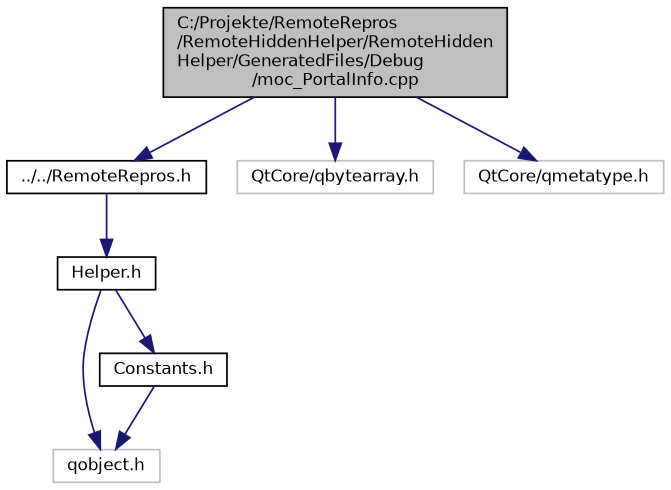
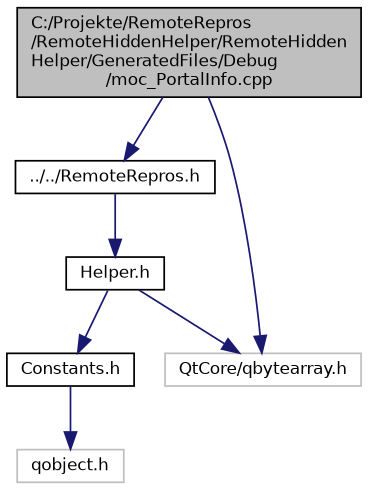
(564, 177) -> none
(83, 361) -> (182, 317)
